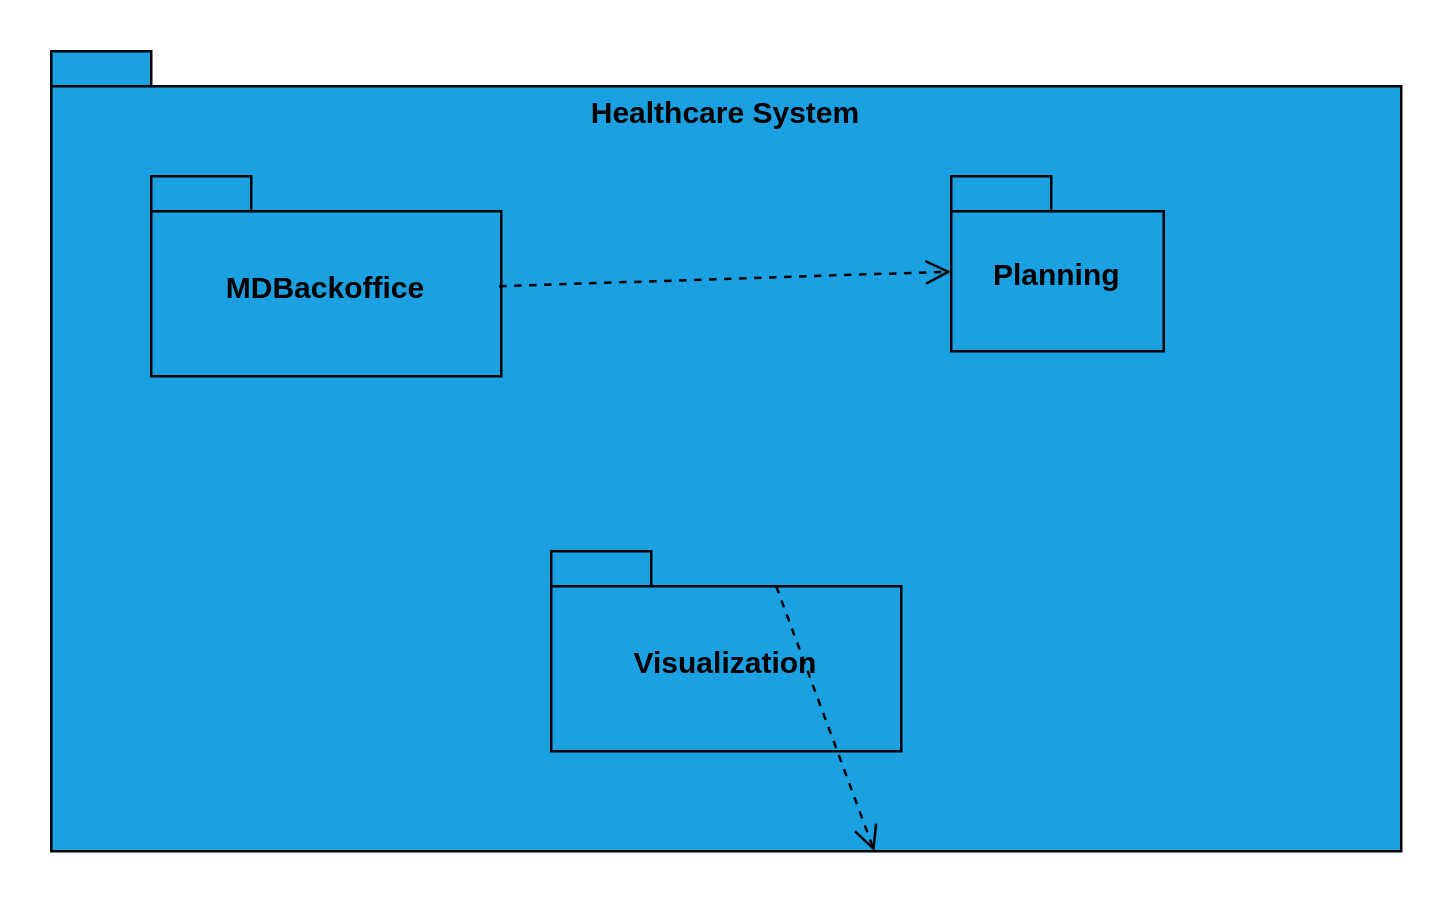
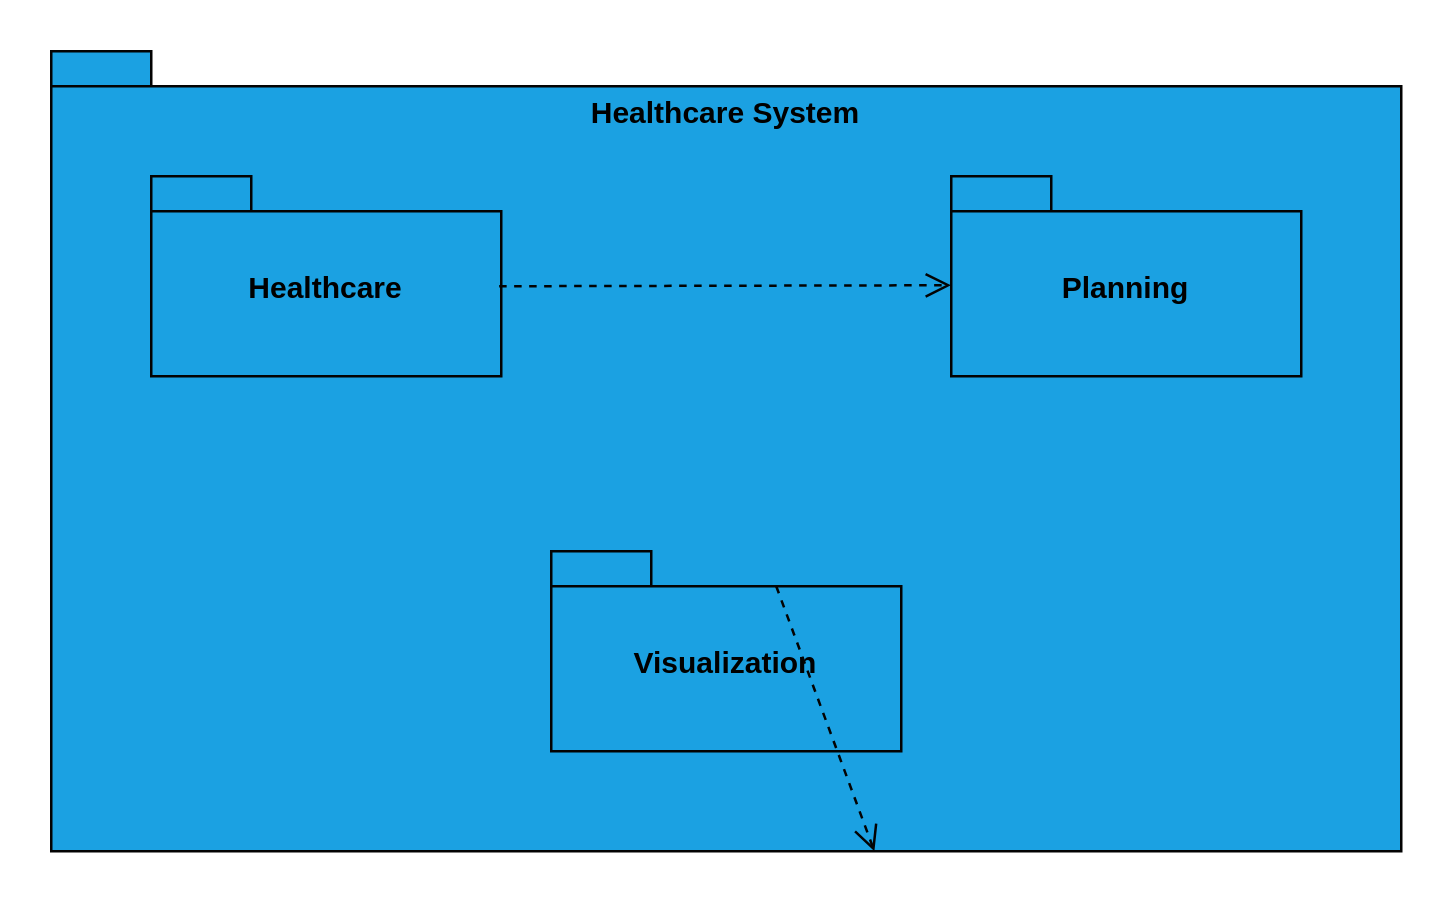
(1058, 264) -> (1126, 276)
(326, 289) -> (326, 289)
